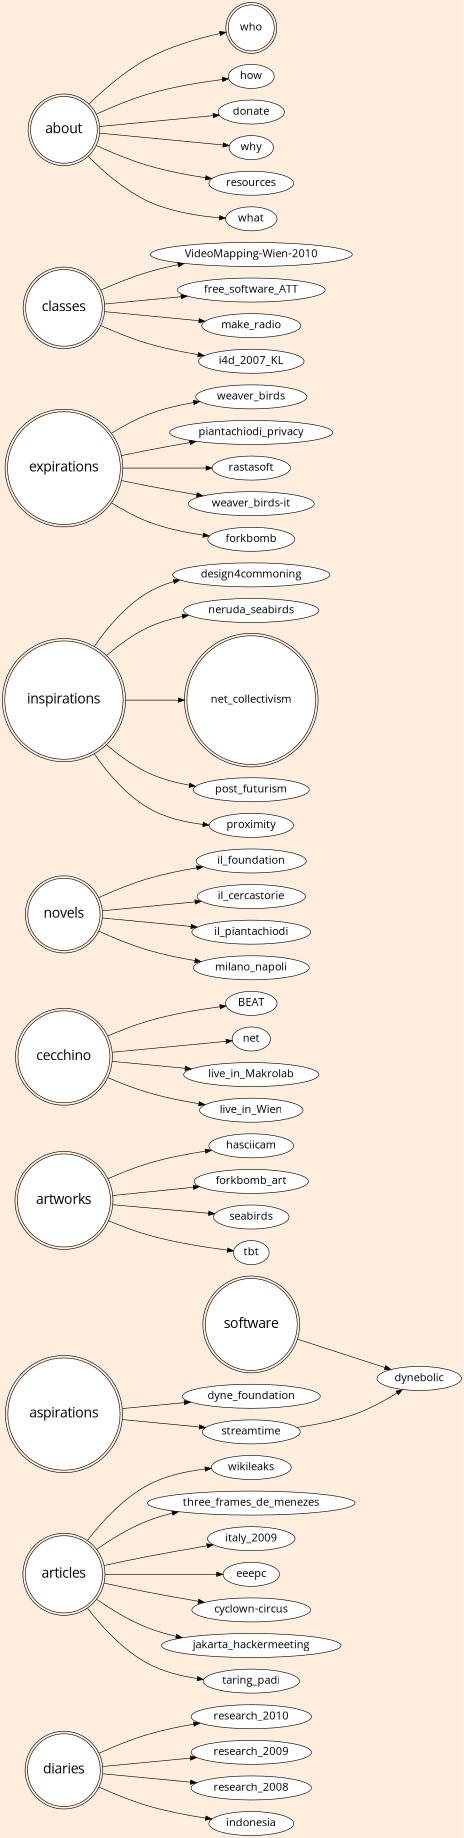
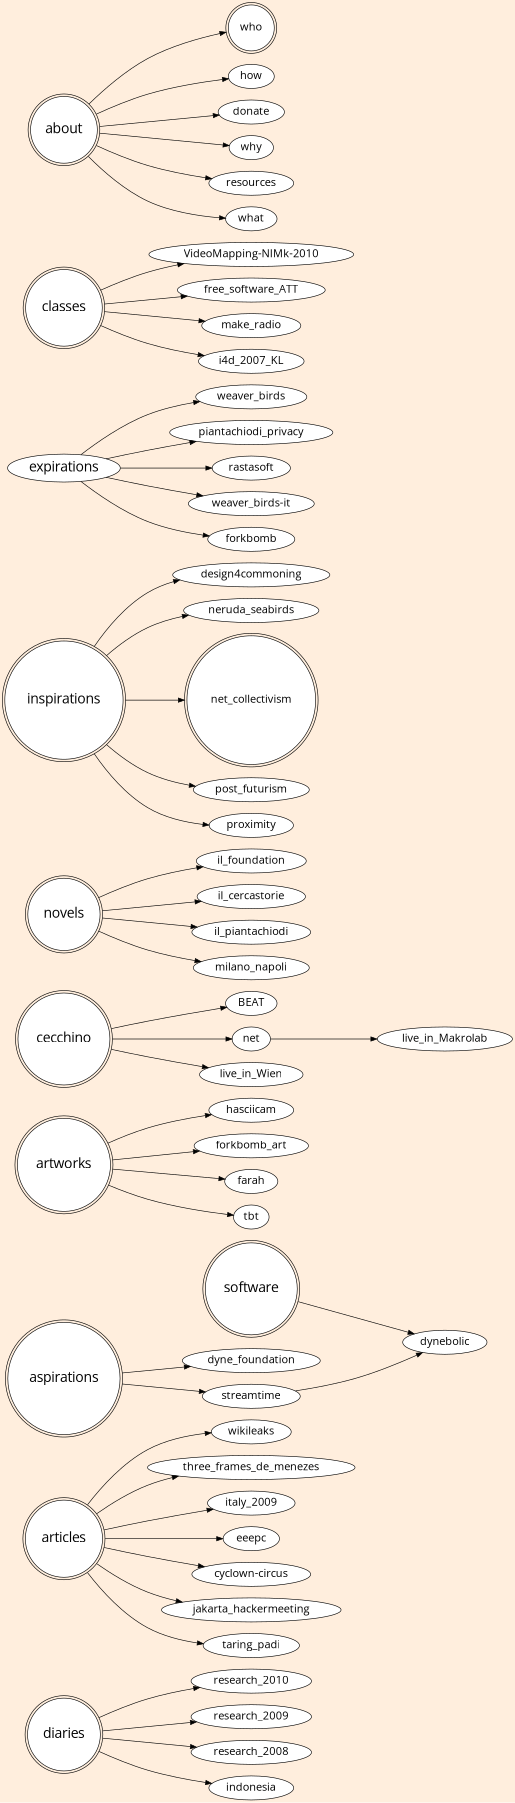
(251, 254) -> (251, 254)
(64, 468) -> (64, 468)
(149, 1065) -> (321, 1039)
(251, 1217) -> (251, 1181)
